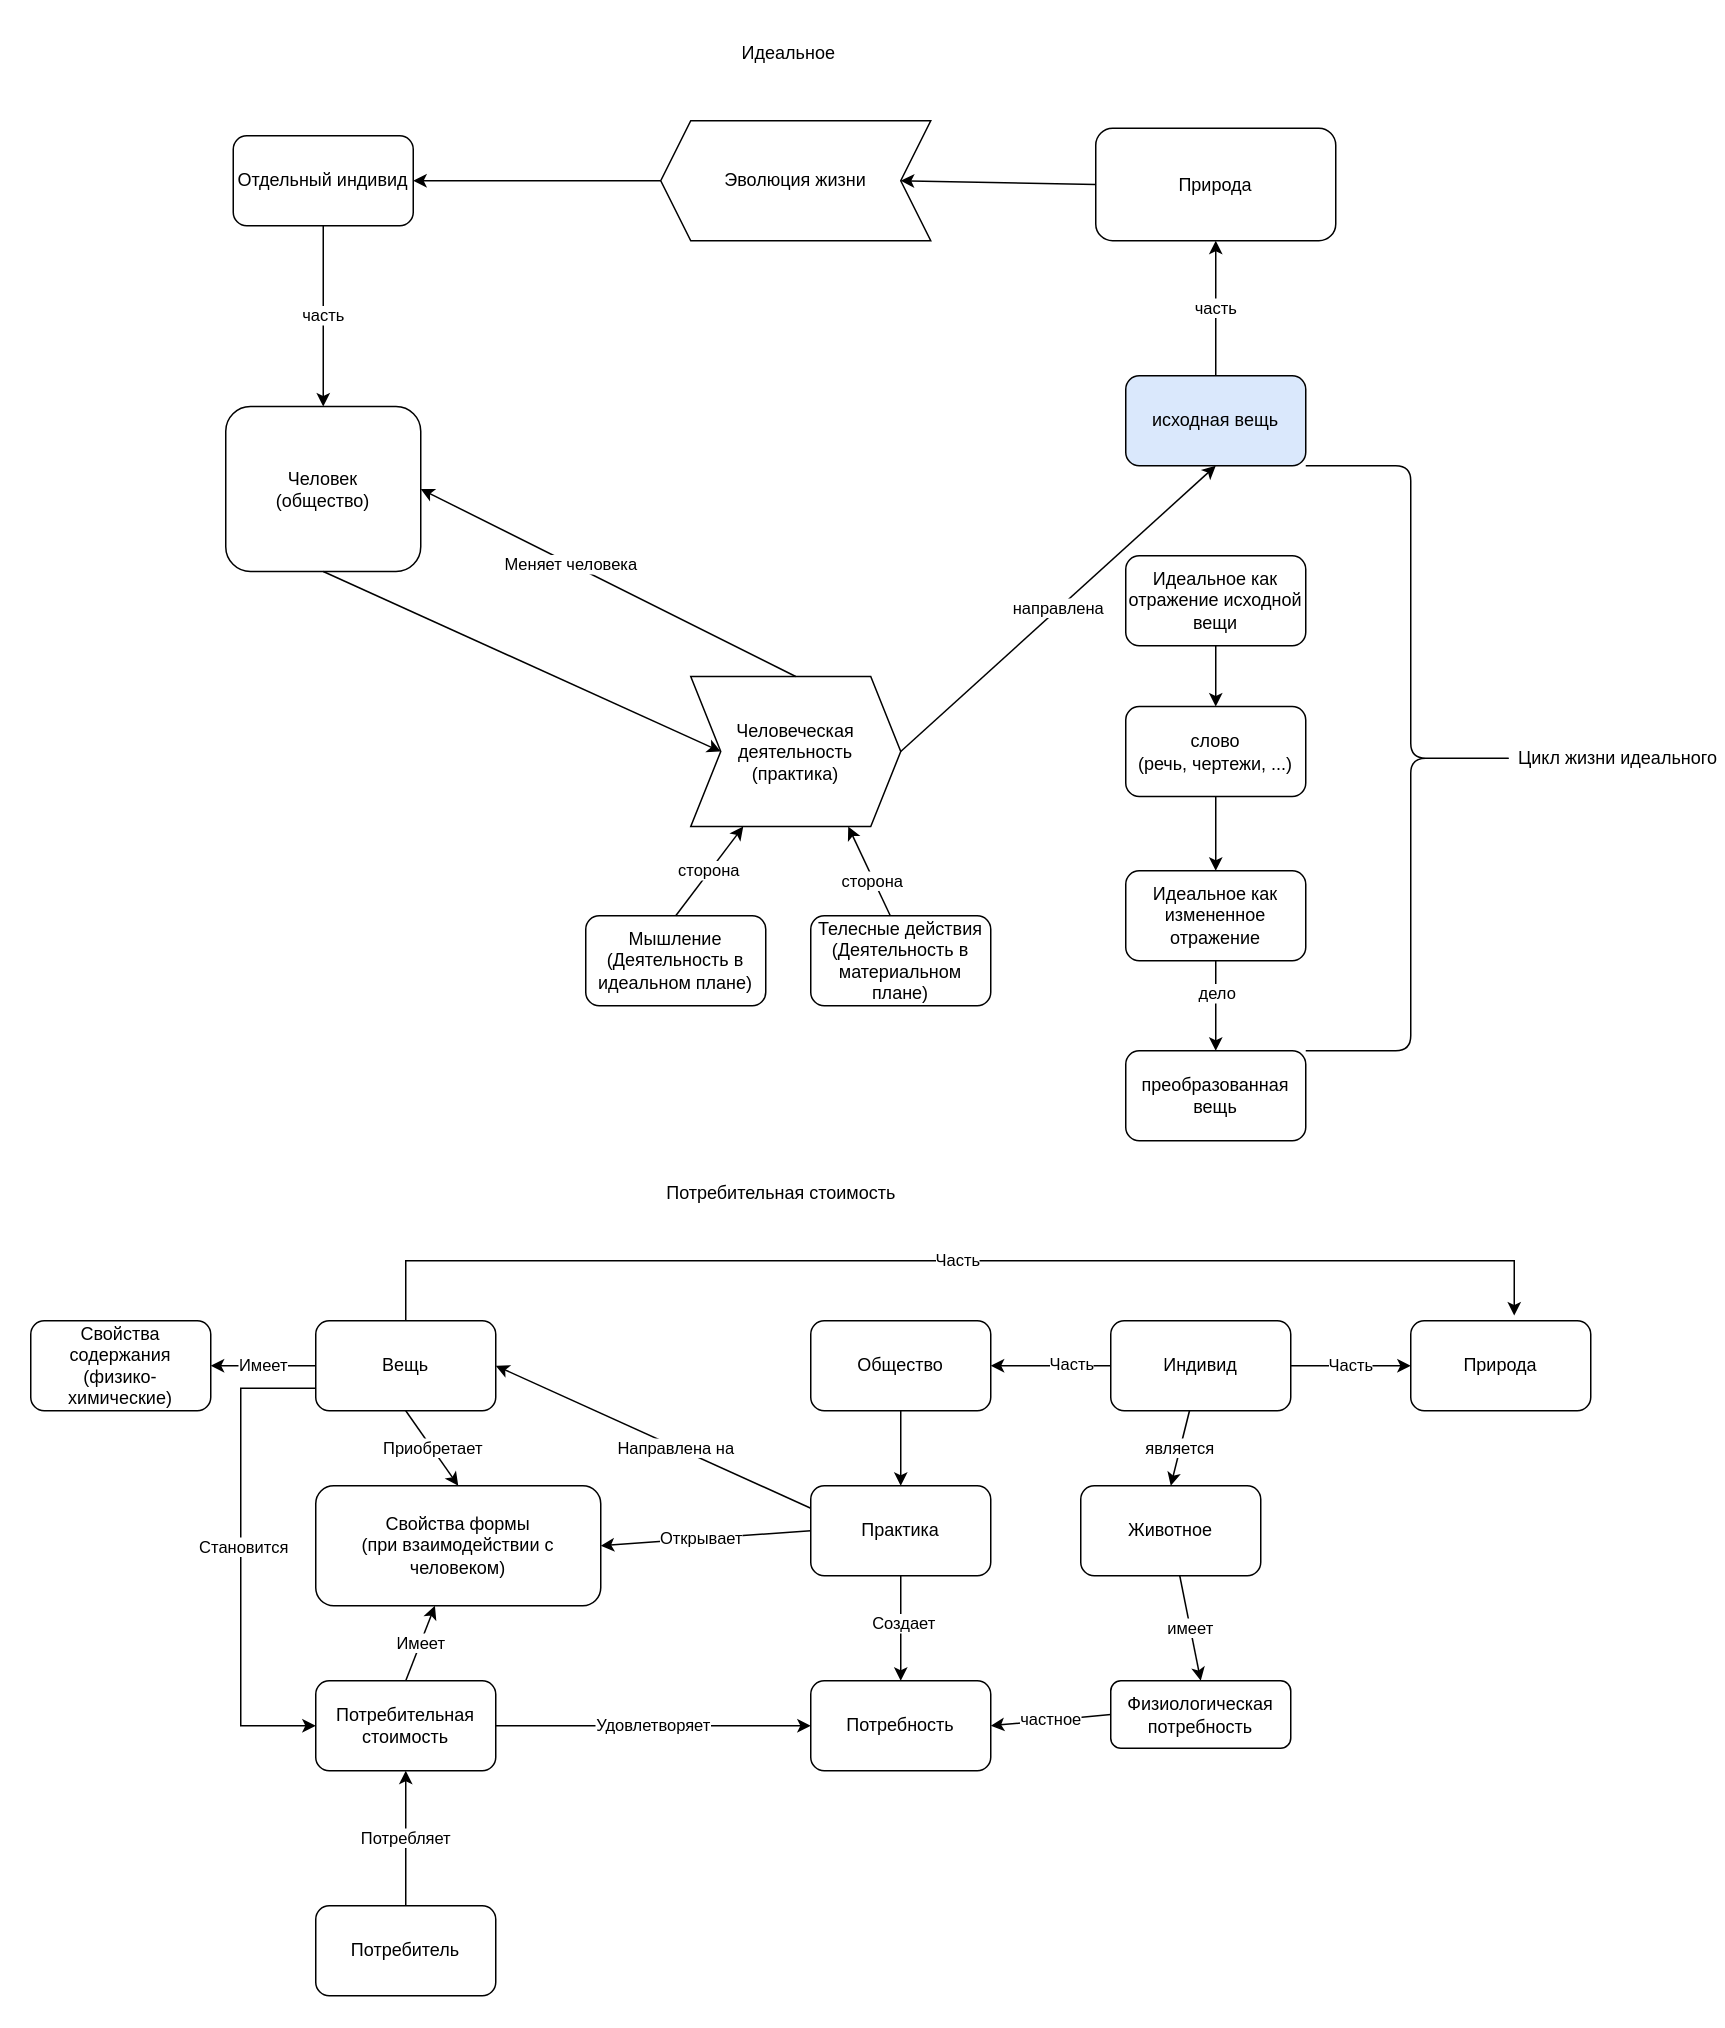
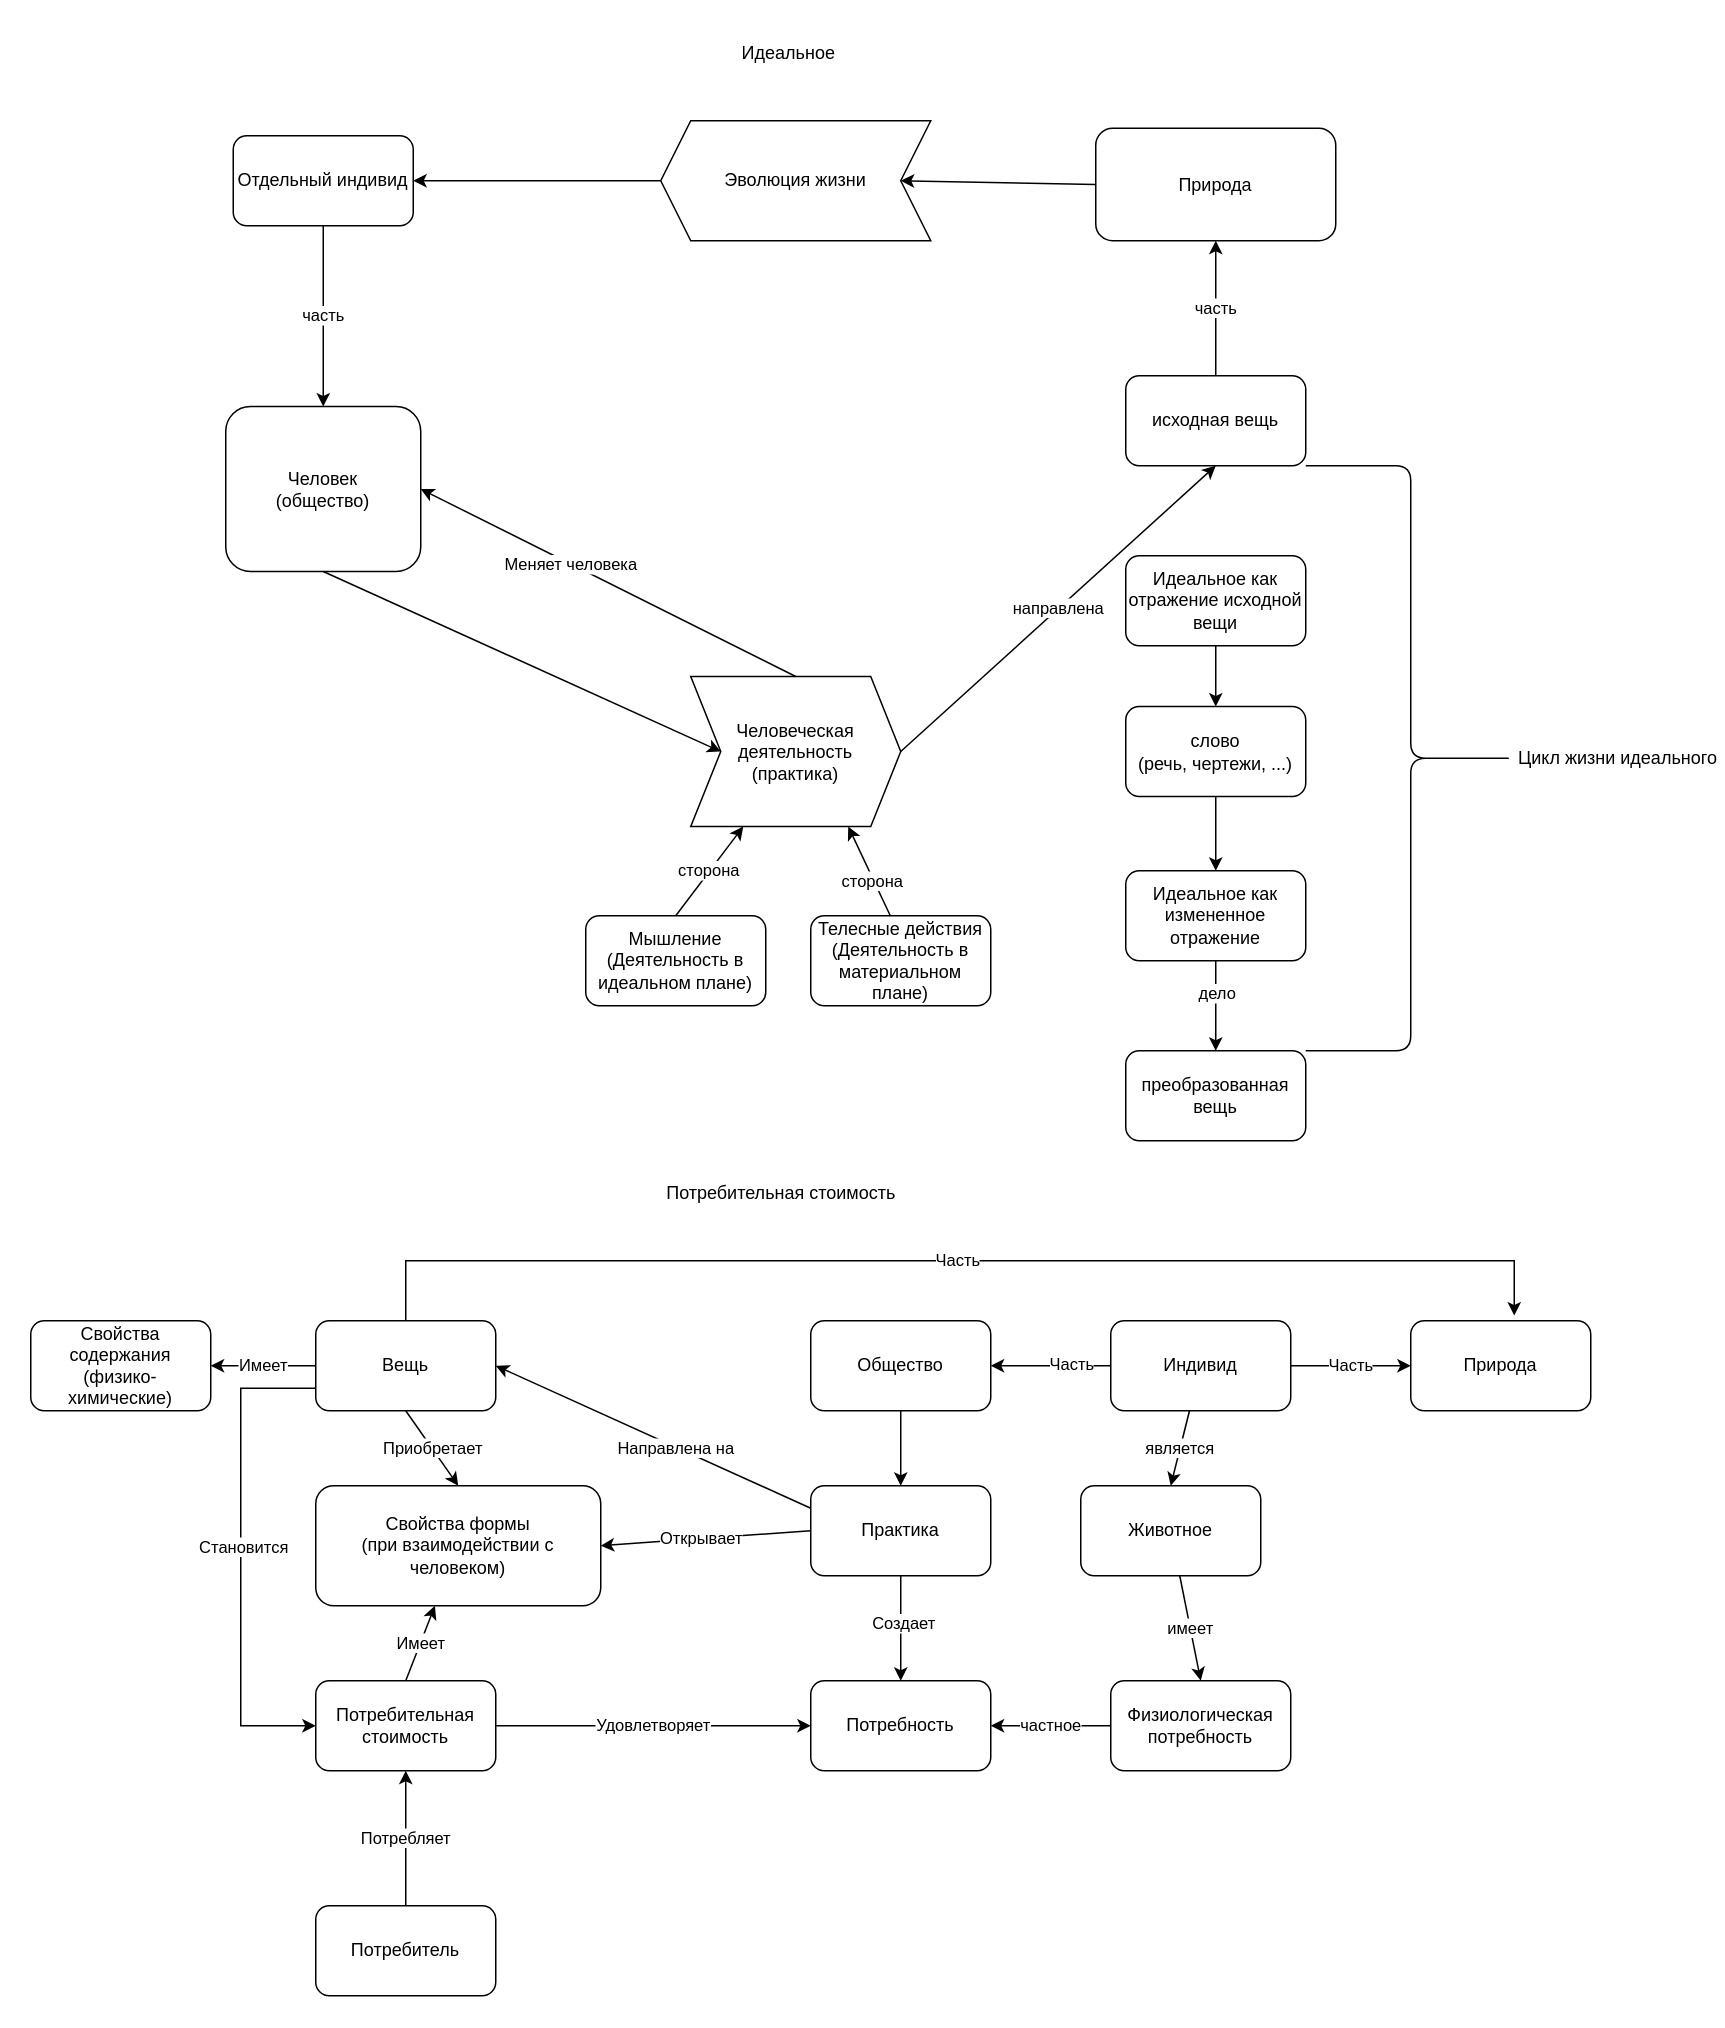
(1216, 421) -> (1216, 421)
(1201, 1715) -> (1201, 1726)
